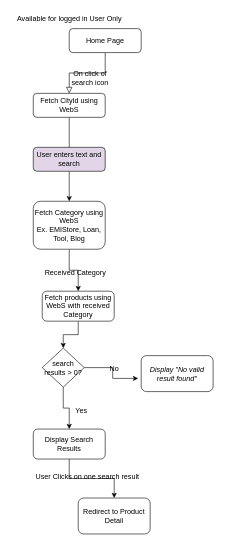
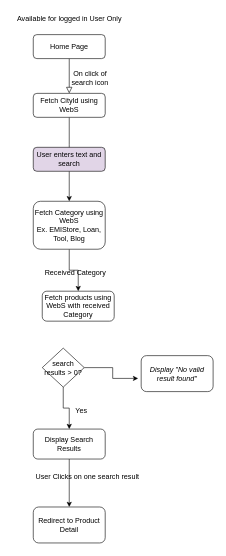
(105, 41) -> (69, 47)
(68, 335) -> none
(114, 369) -> none
(114, 516) -> (69, 525)
